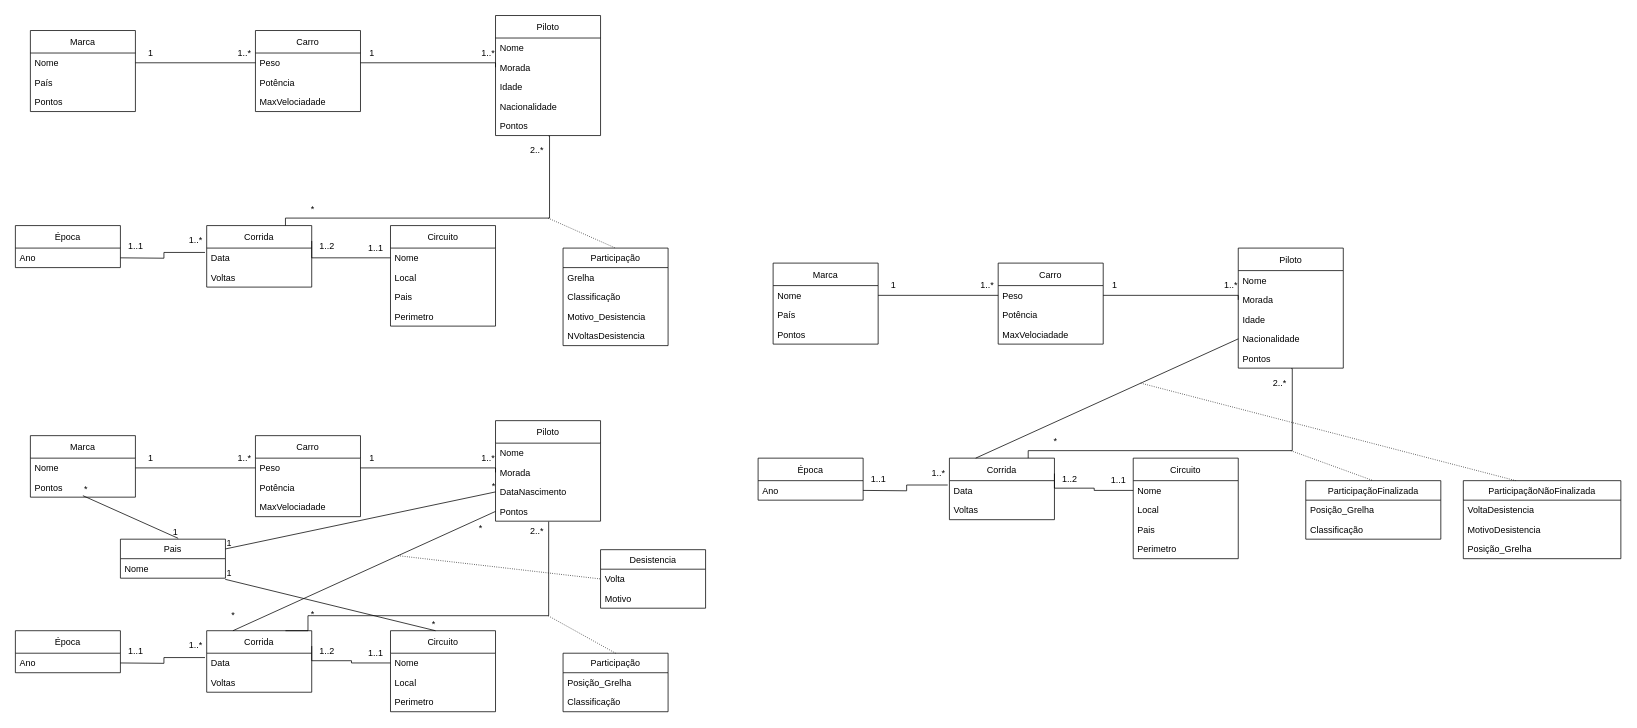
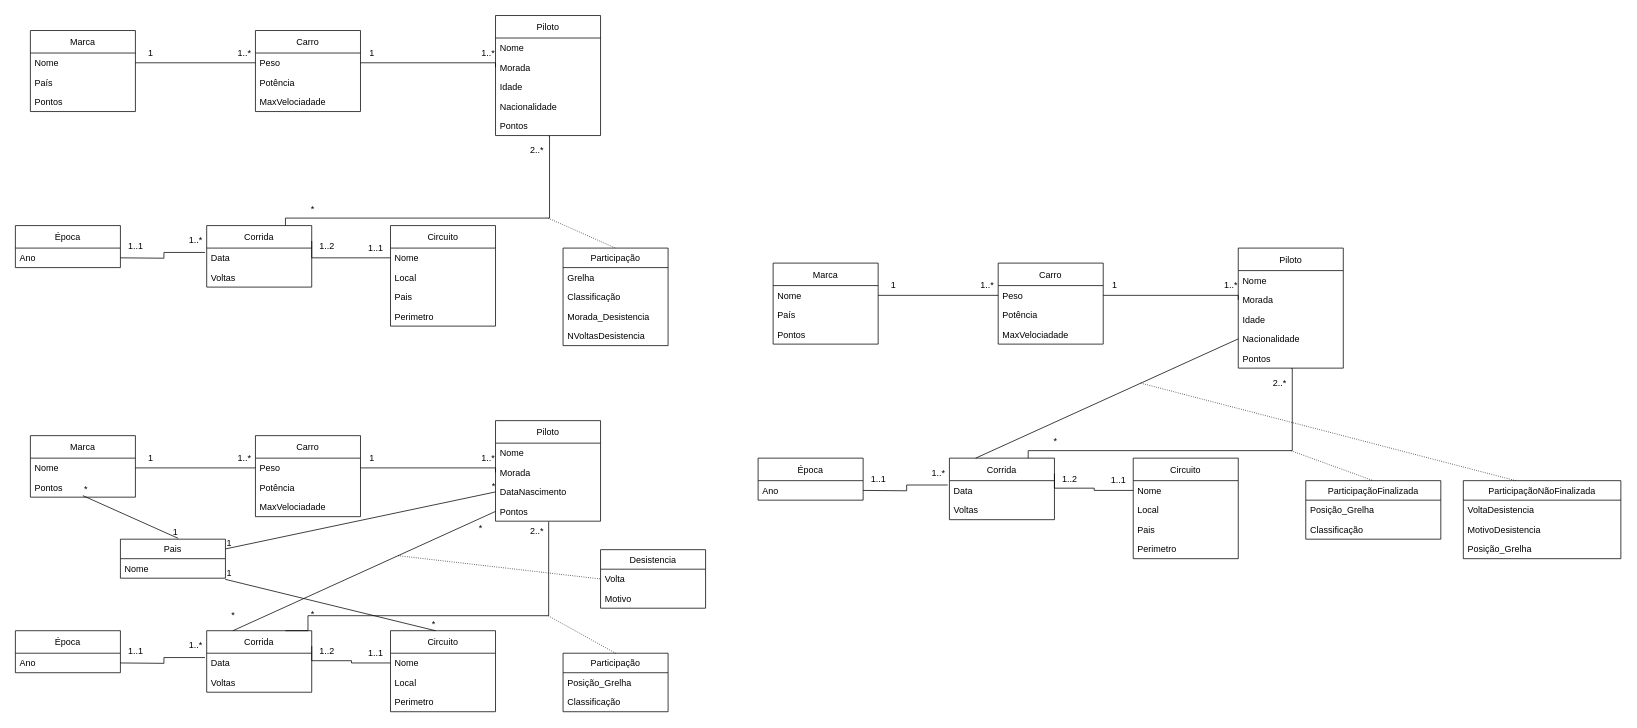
(609, 317) -> (610, 317)
